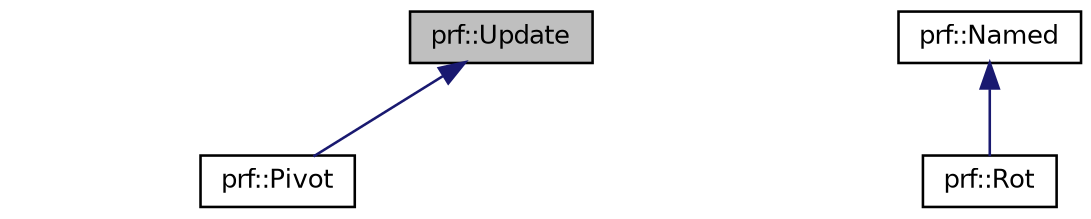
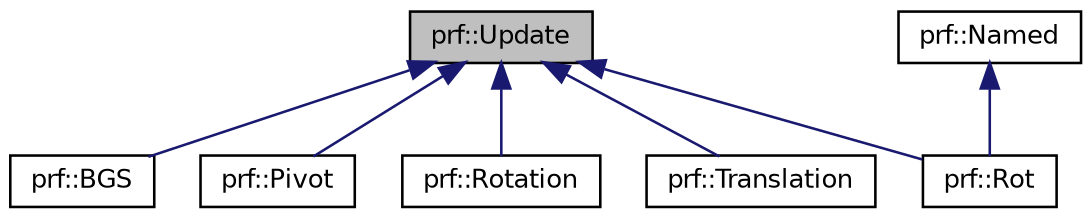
none -> (763, 114)
none -> (82, 181)
none -> (501, 181)
none -> (761, 181)
